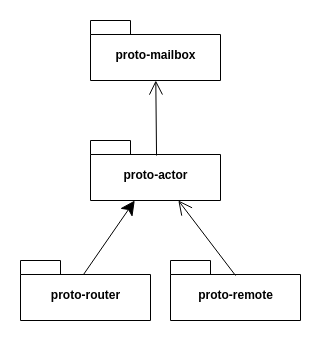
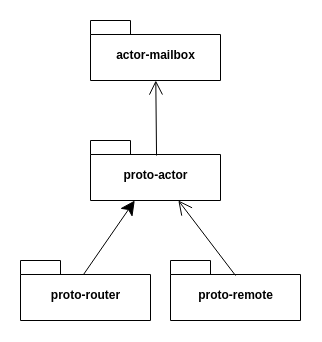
(156, 56) -> (156, 56)
